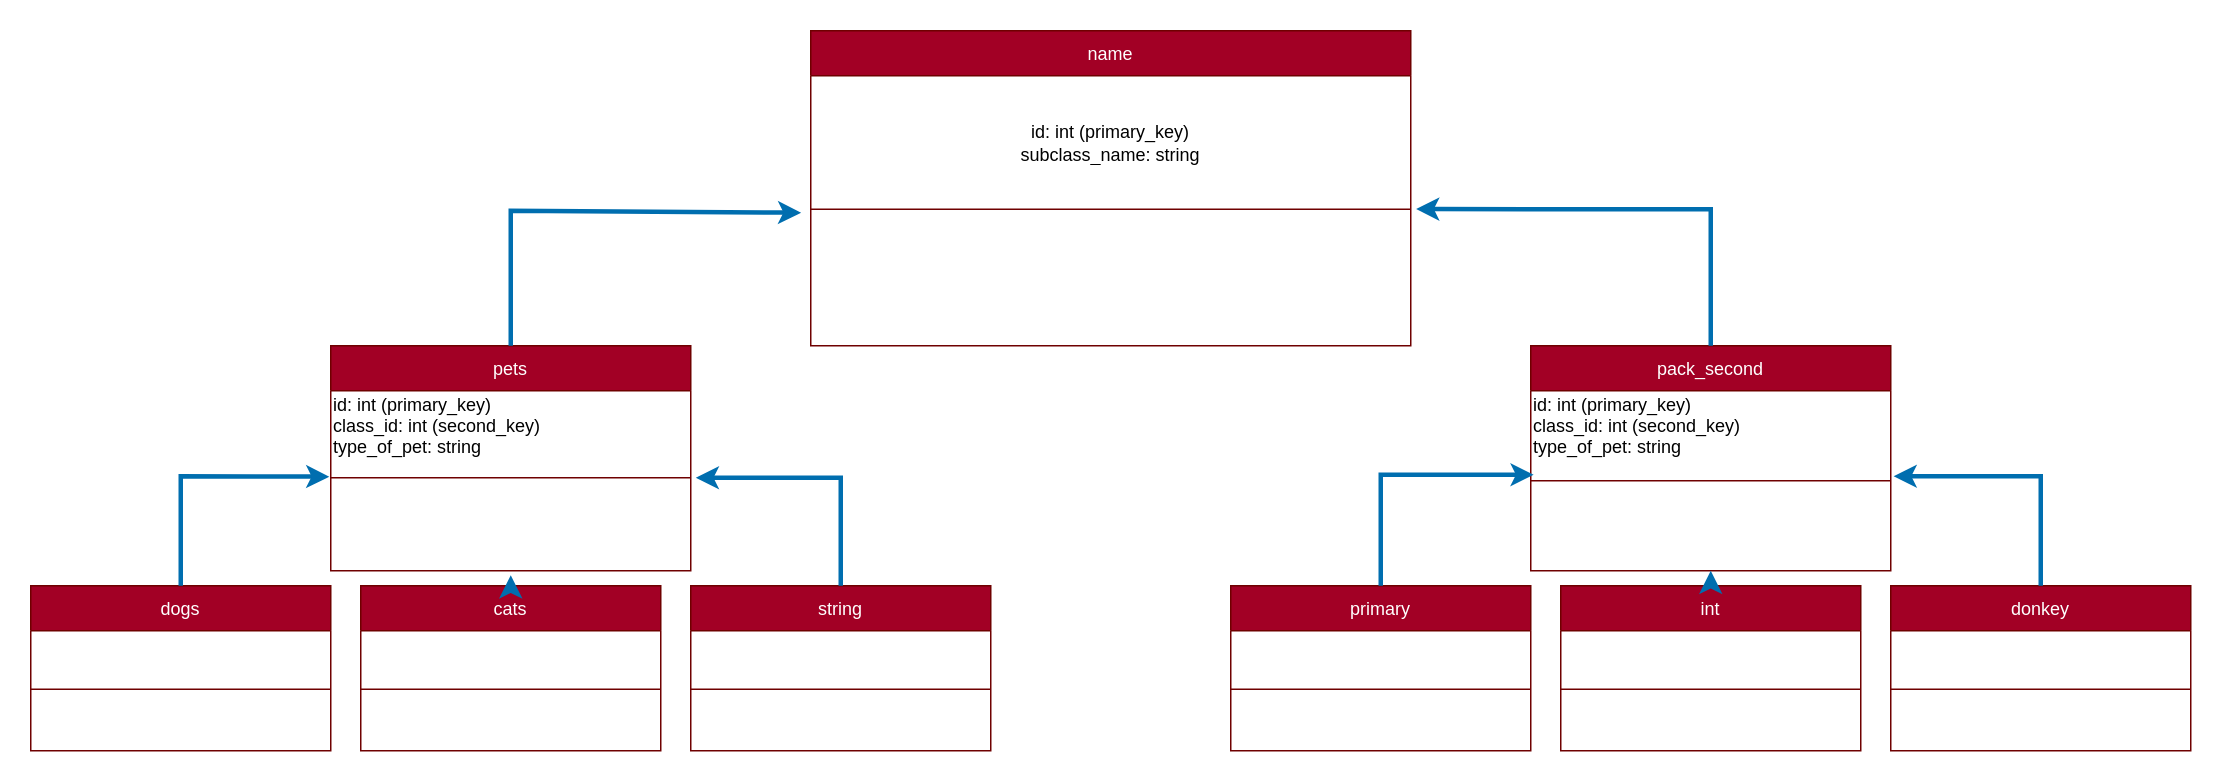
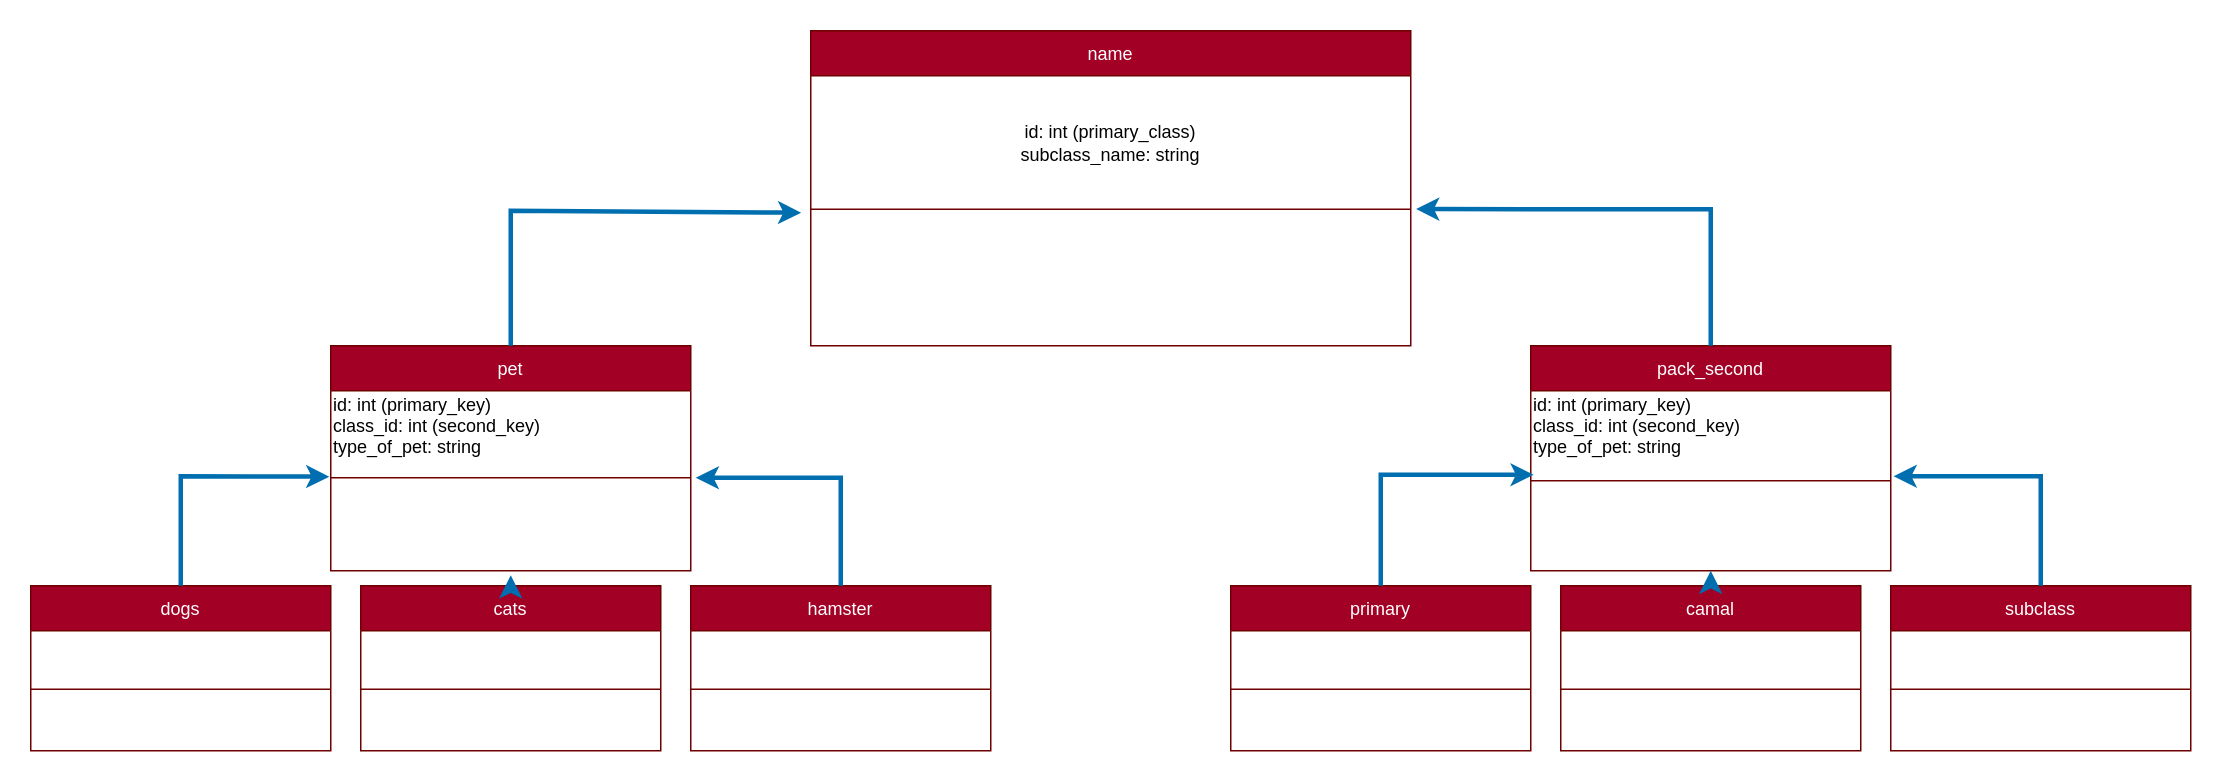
(1111, 143) -> (1111, 143)
(510, 369) -> (510, 369)
(840, 609) -> (840, 609)
(1710, 609) -> (1710, 609)
(2040, 609) -> (2040, 609)
